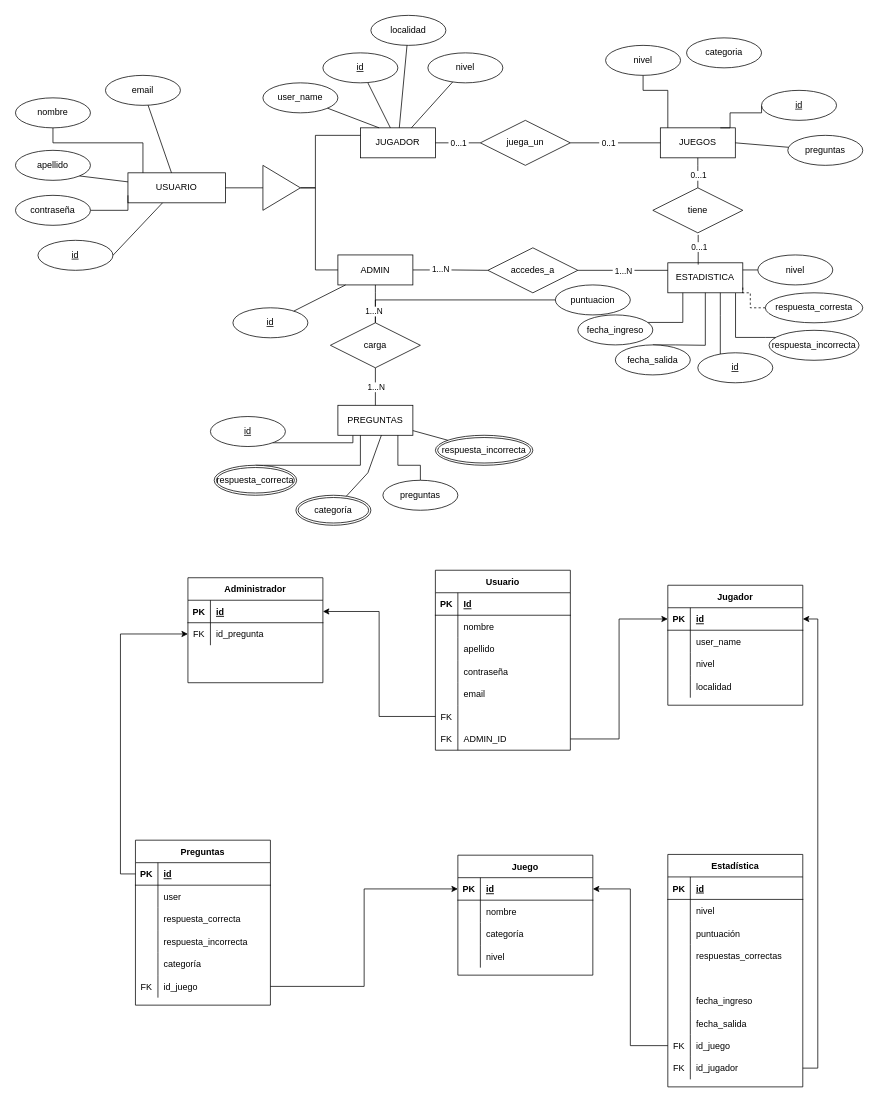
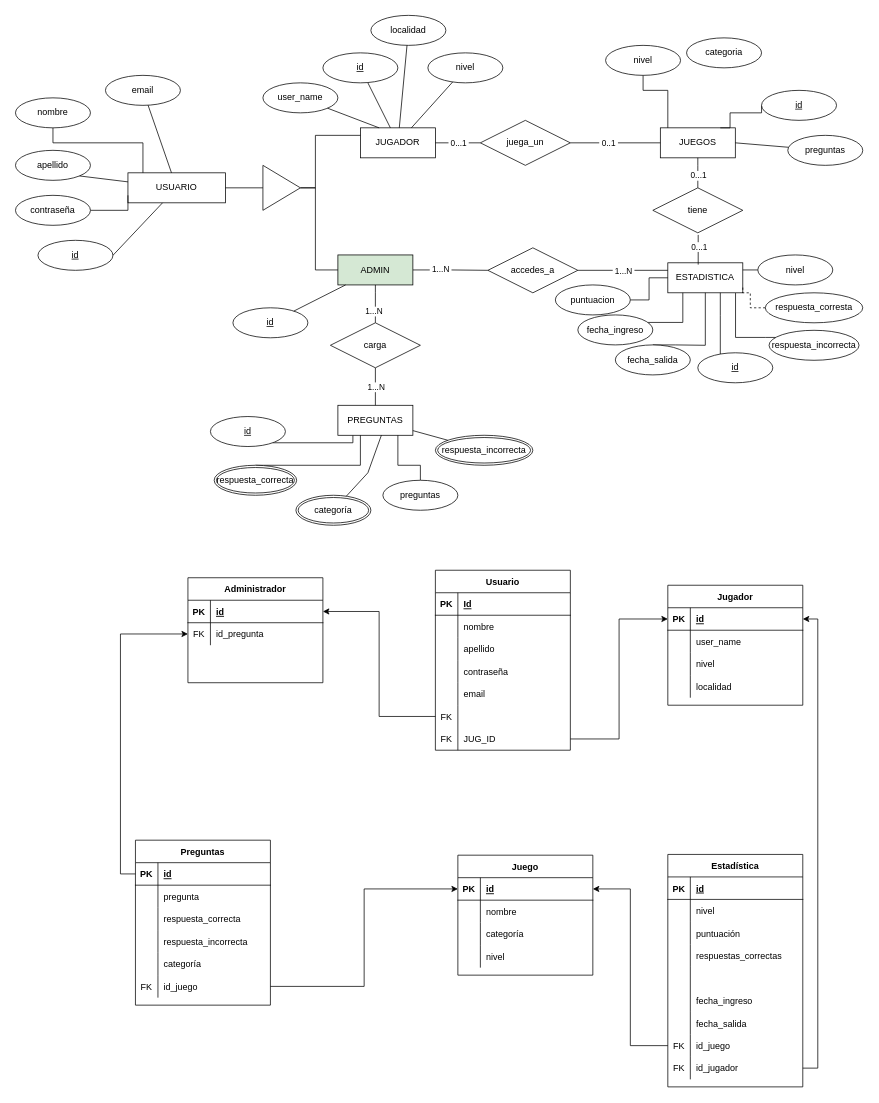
(375, 270) -> (375, 270)
(466, 300) -> (649, 289)
(484, 740) -> (479, 740)
(174, 897) -> (184, 897)
